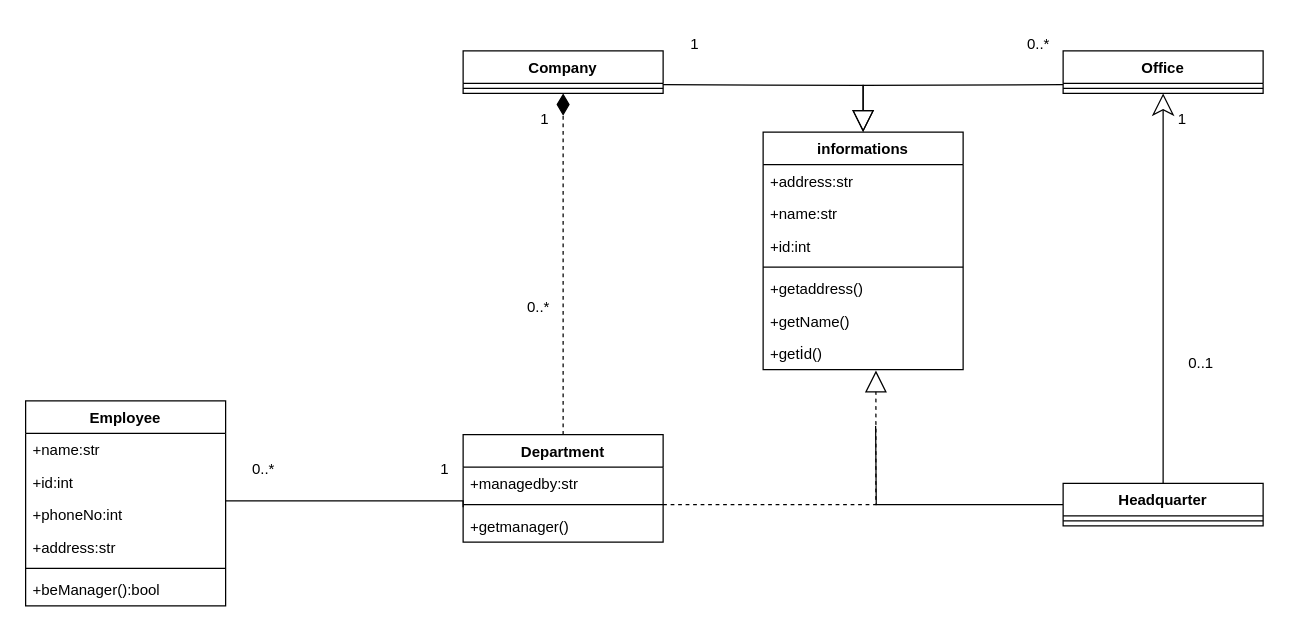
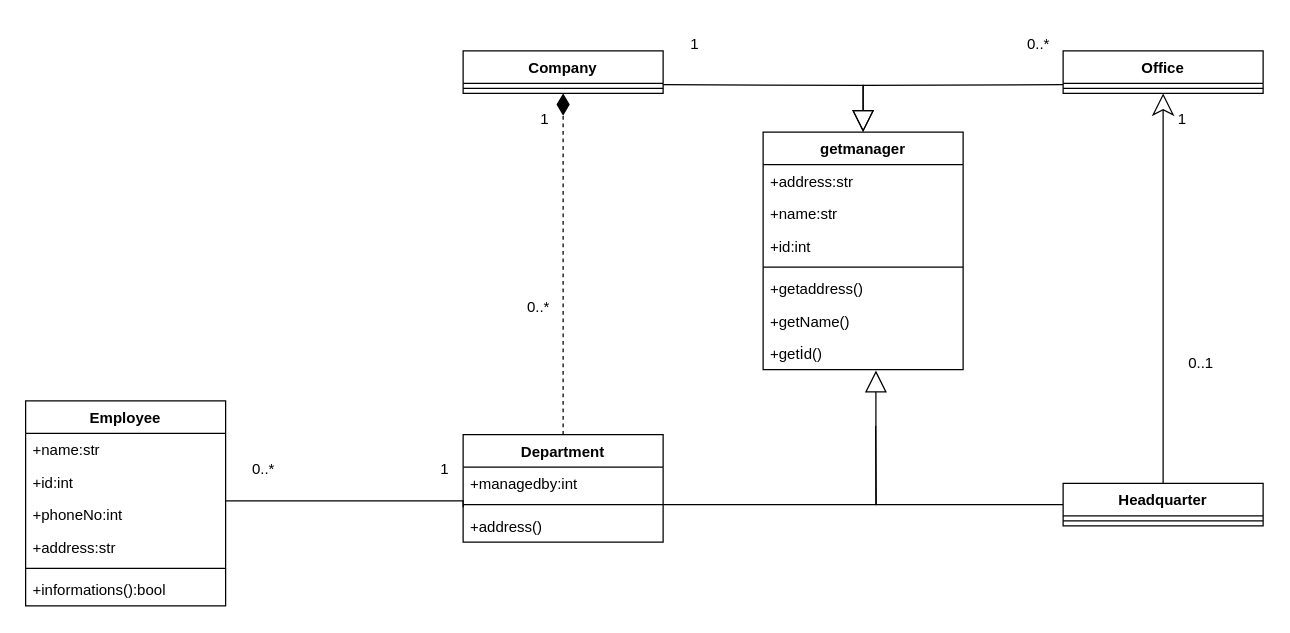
(863, 149) -> (863, 149)
(527, 484) -> (525, 484)
(768, 504) -> (768, 504)
(525, 526) -> (512, 526)
(100, 590) -> (109, 590)
